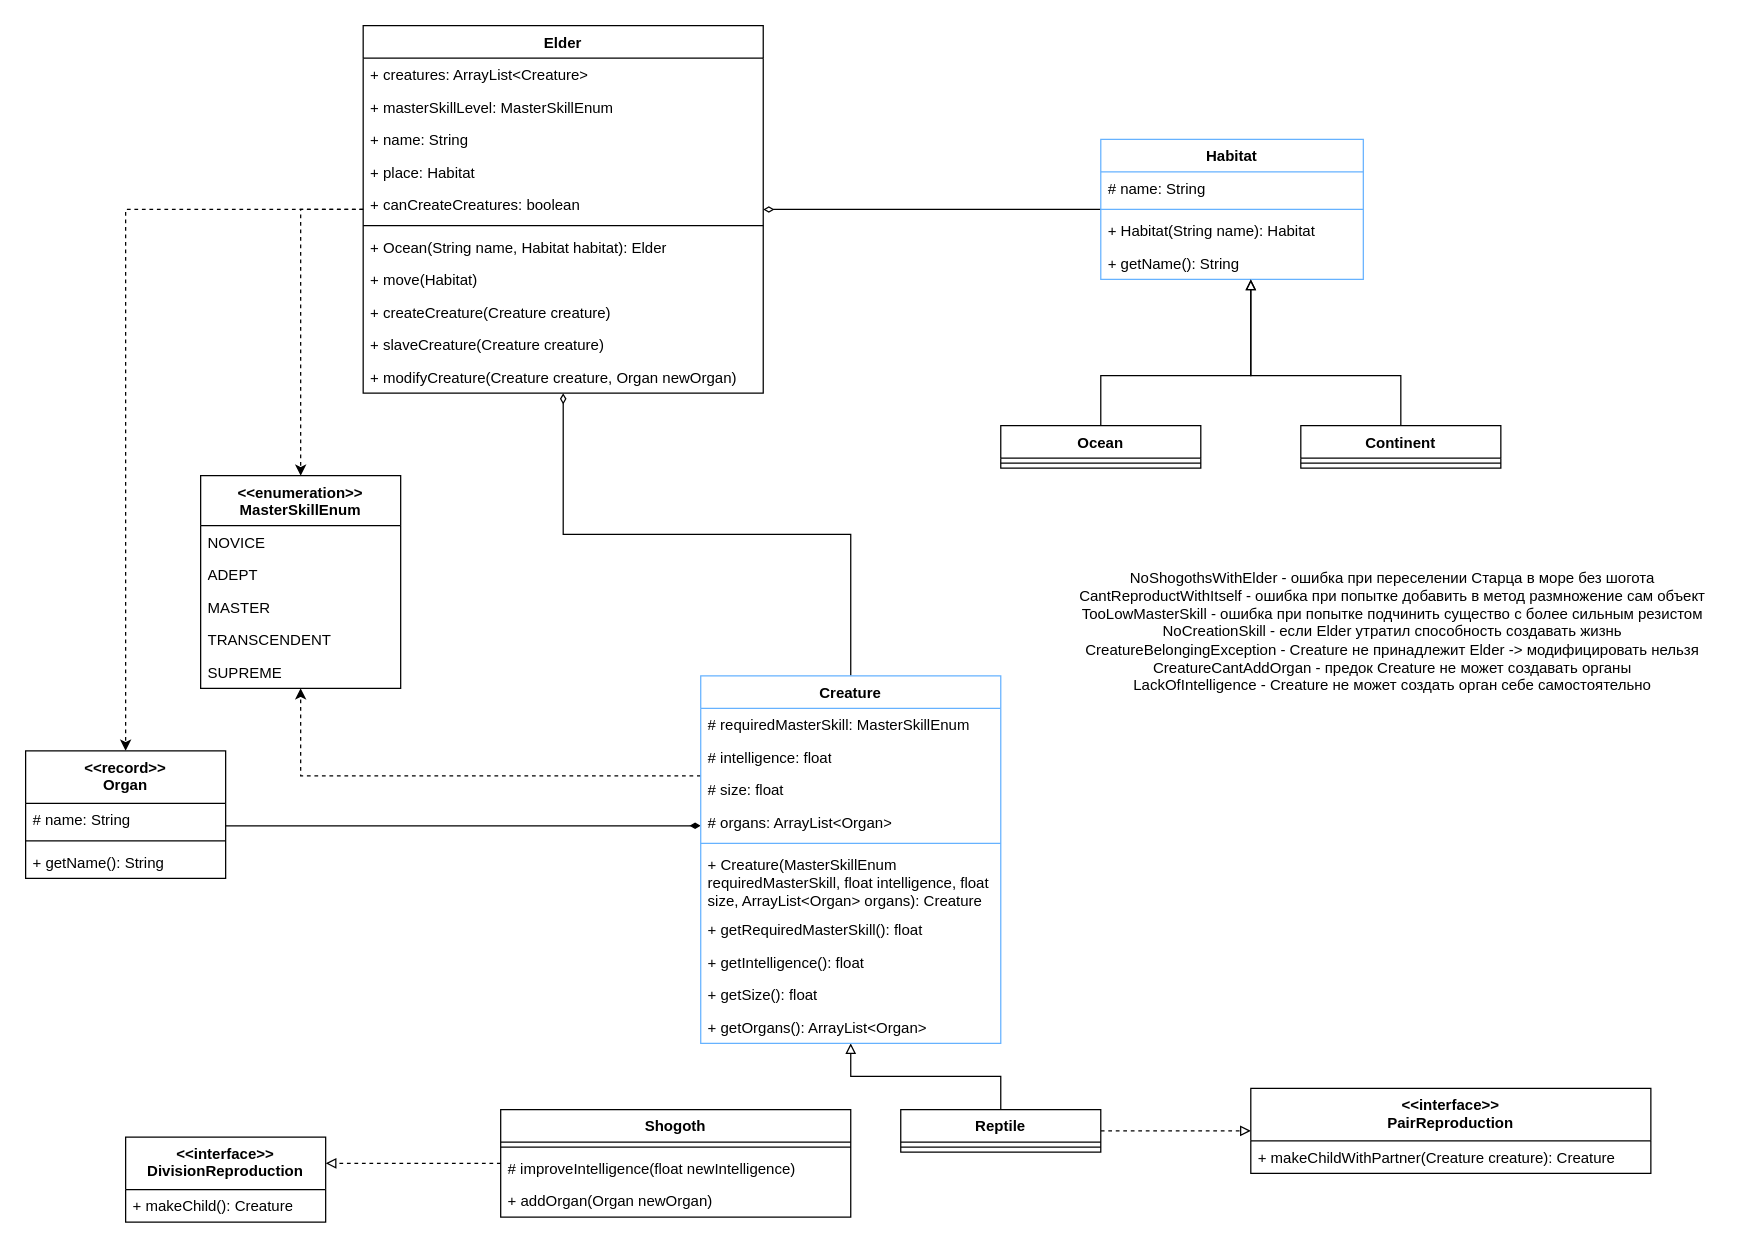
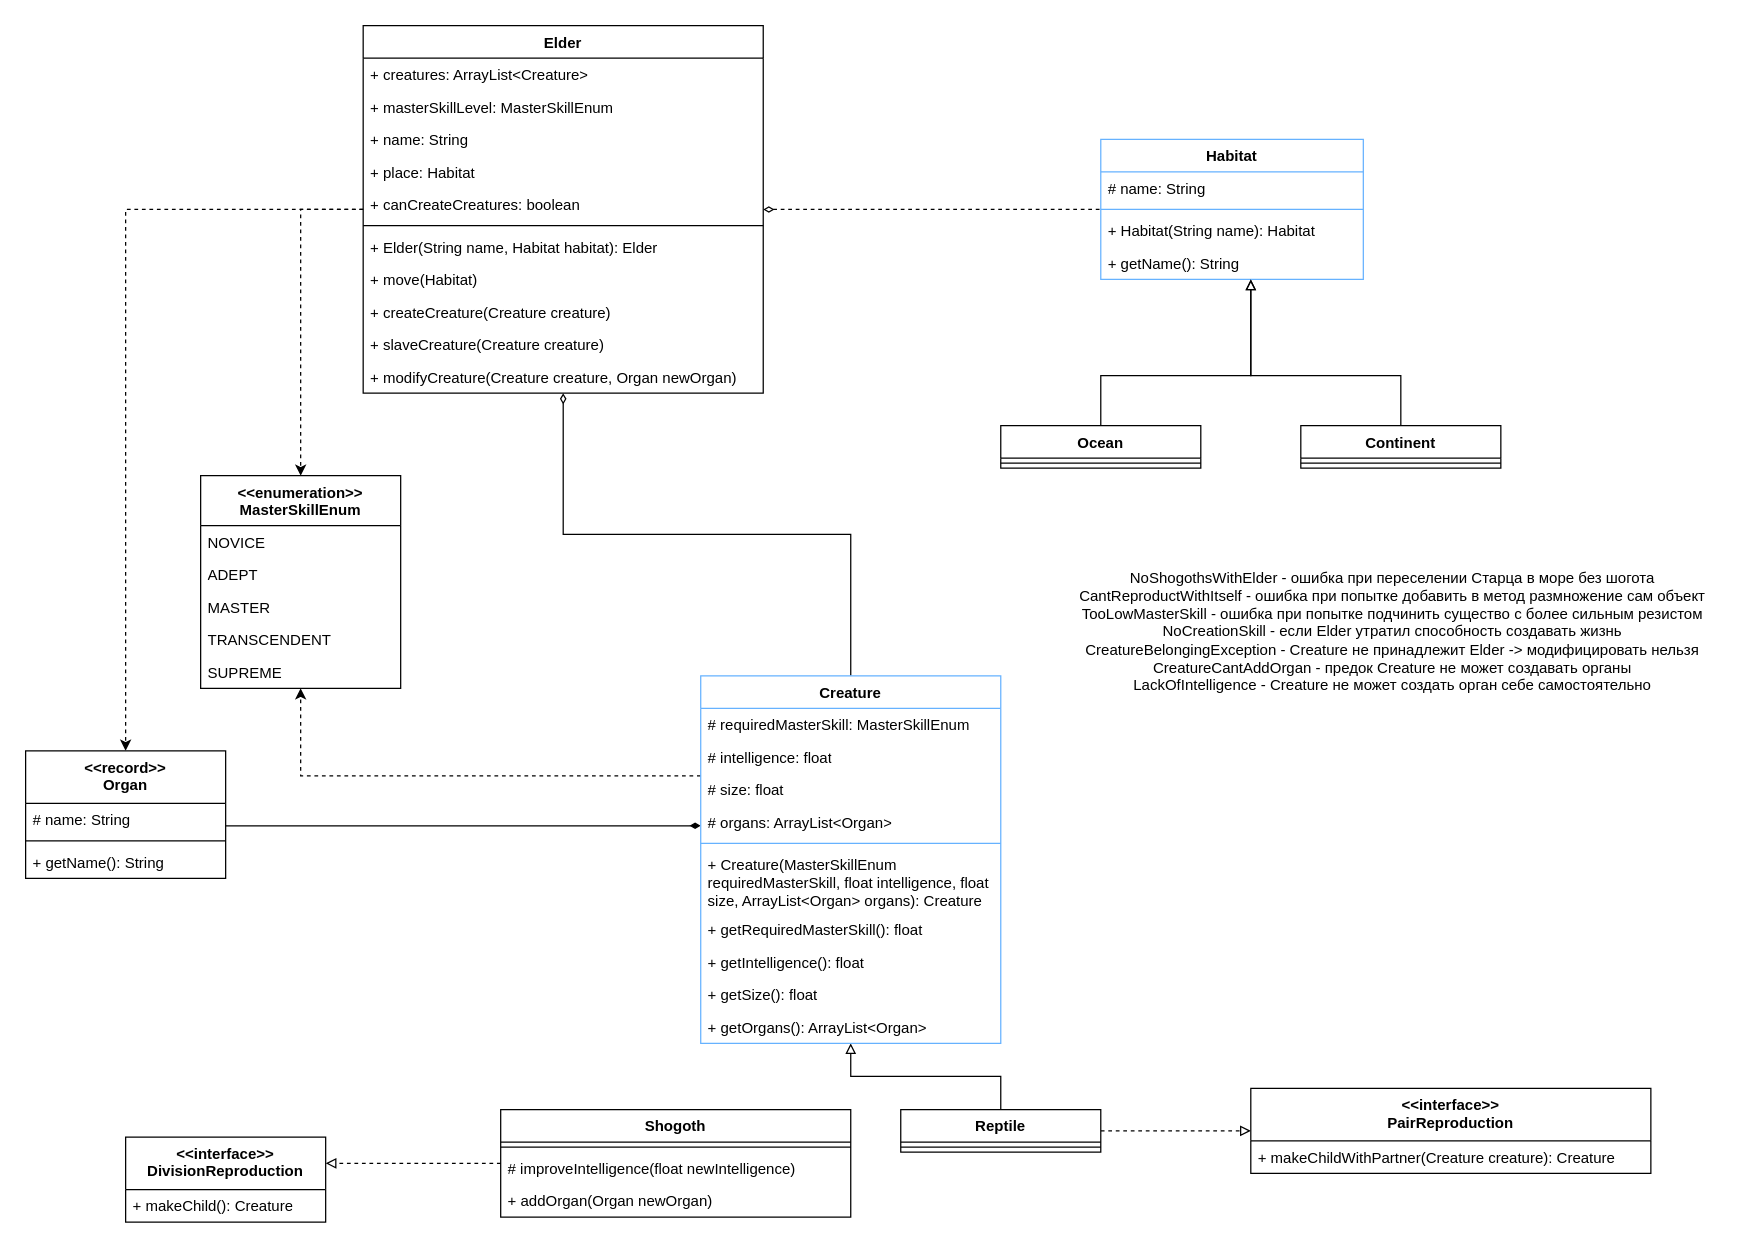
(935, 209) -> (935, 209)
(534, 248) -> (532, 248)
